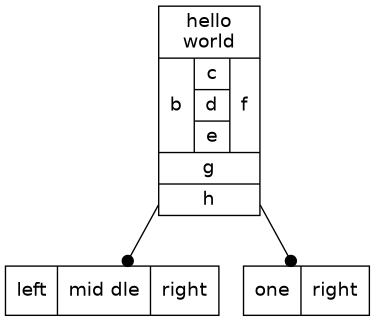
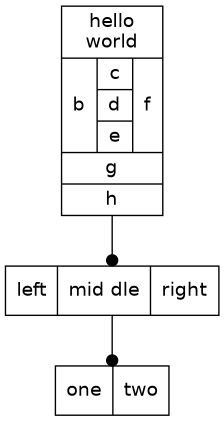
(274, 231) -> (112, 335)
(335, 290) -> (141, 390)
